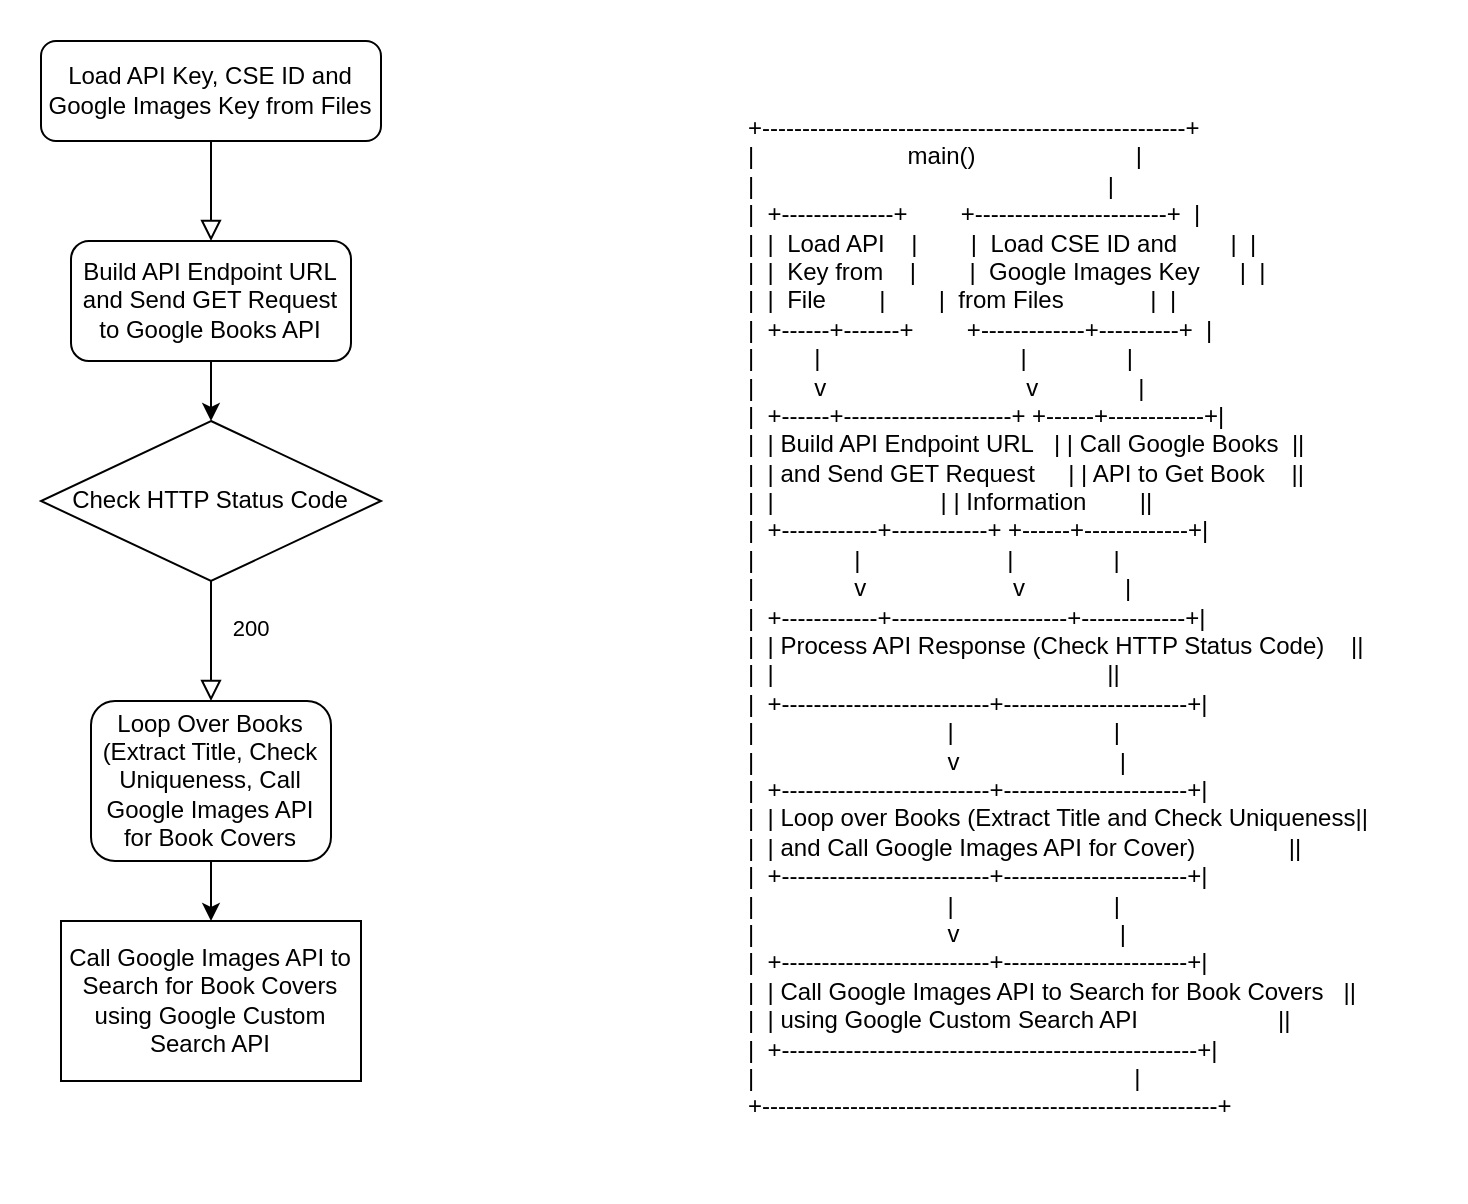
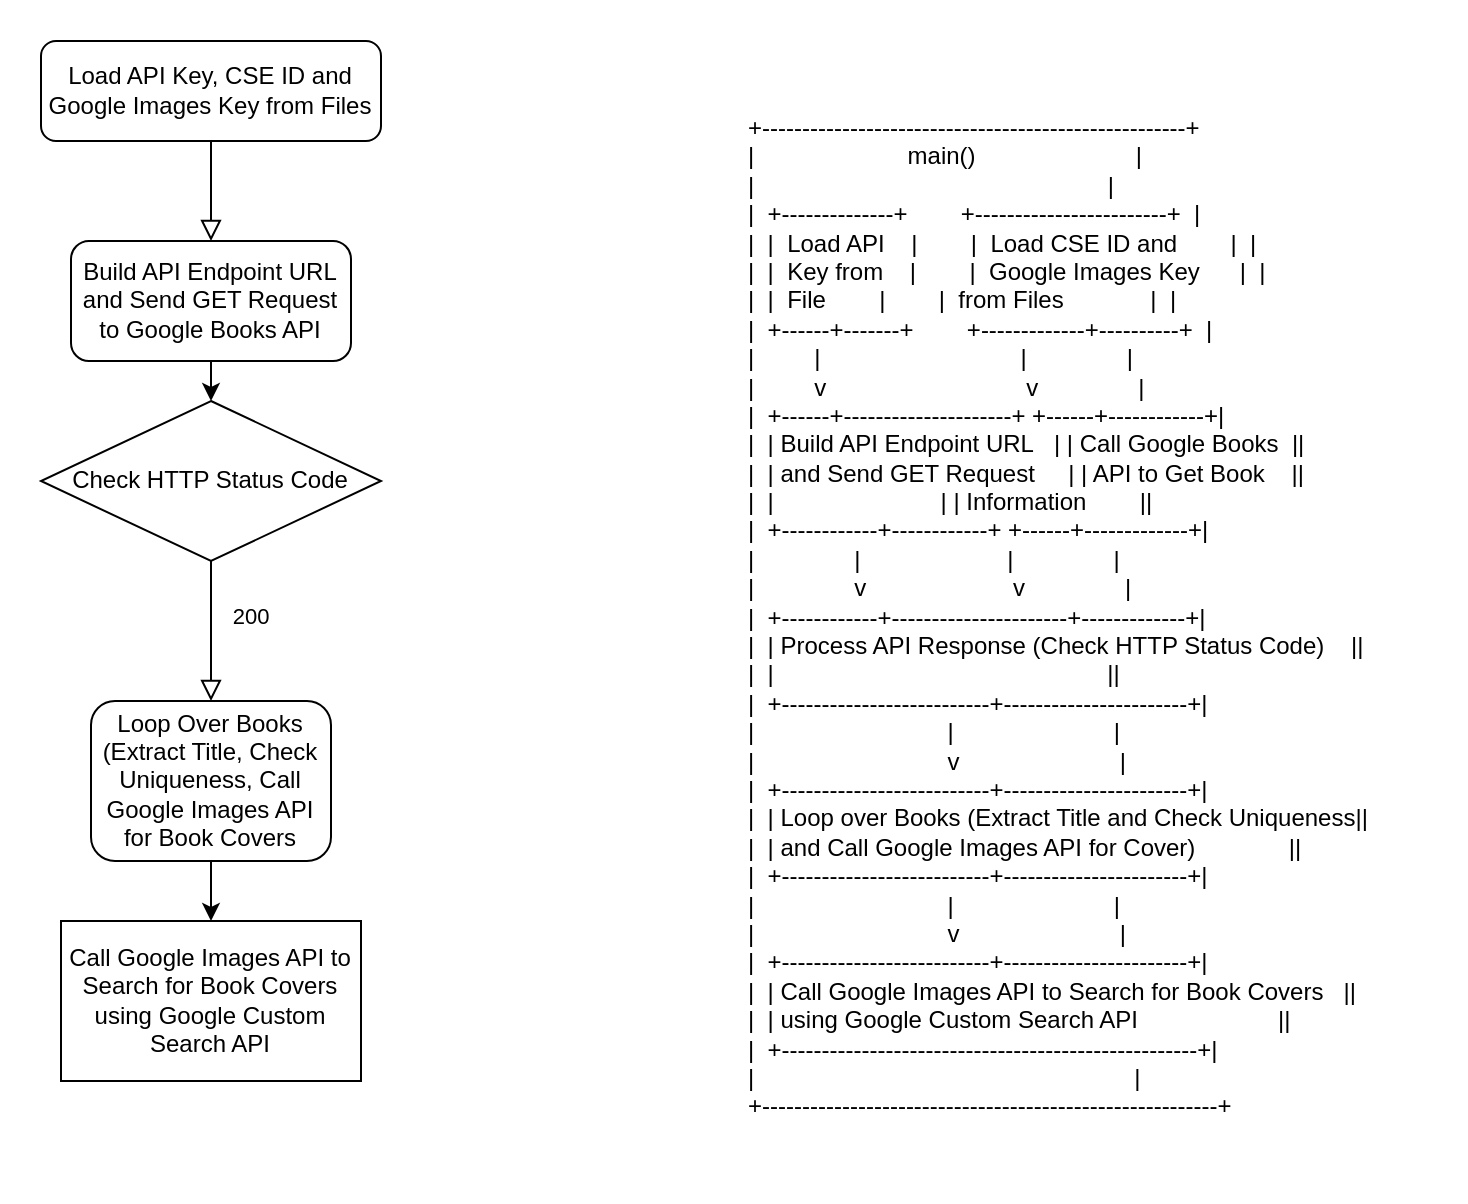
(211, 501) -> (211, 481)
